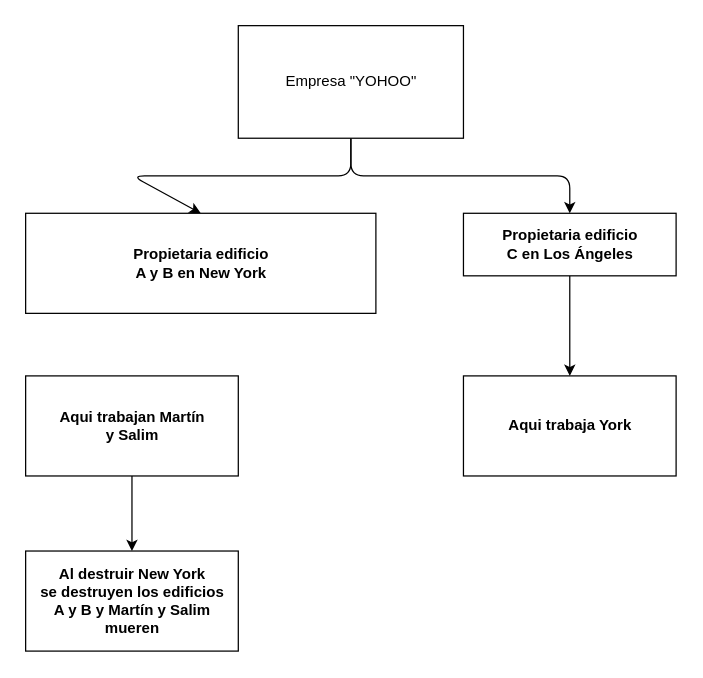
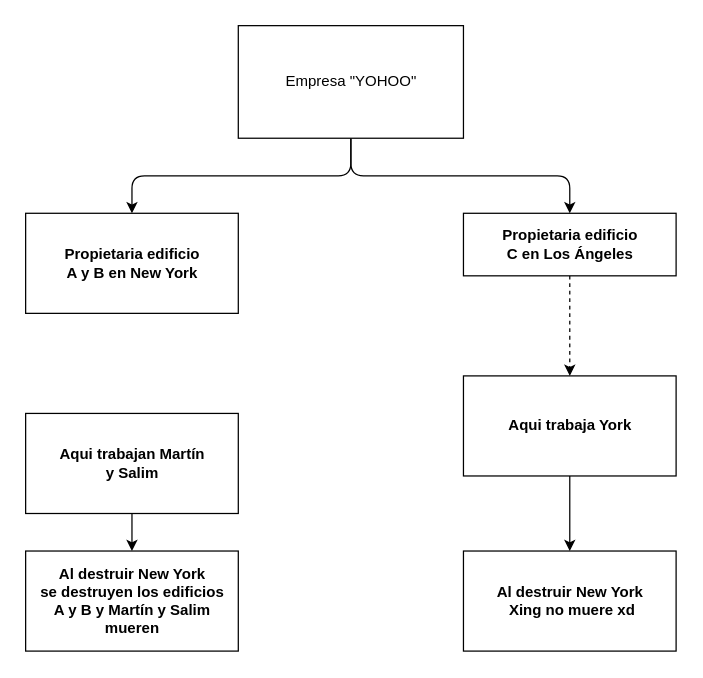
(201, 263) -> (132, 263)
(569, 322) -> (569, 322)
(132, 426) -> (132, 463)
none -> (569, 509)
none -> (569, 601)
